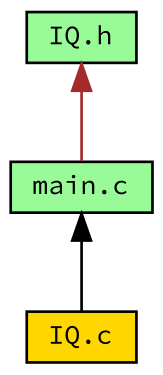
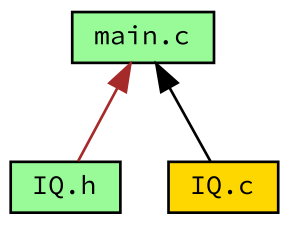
(82, 126) -> (98, 125)
